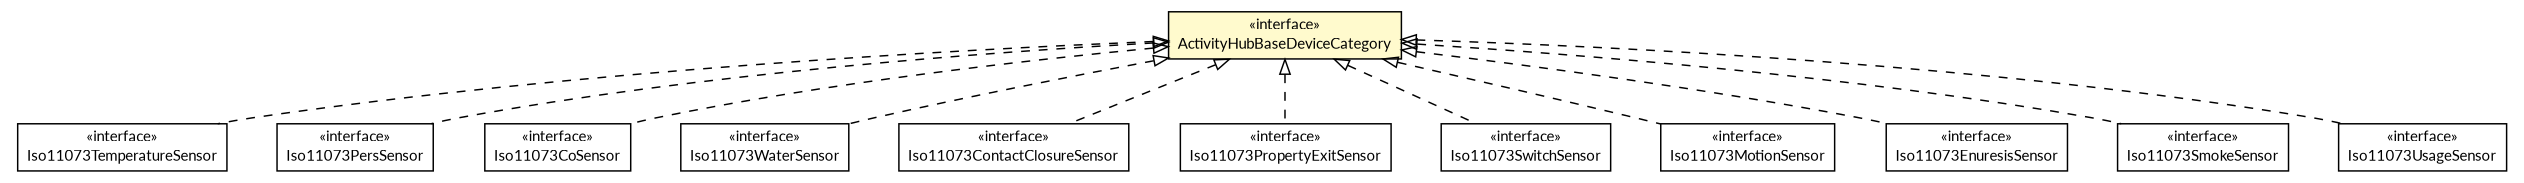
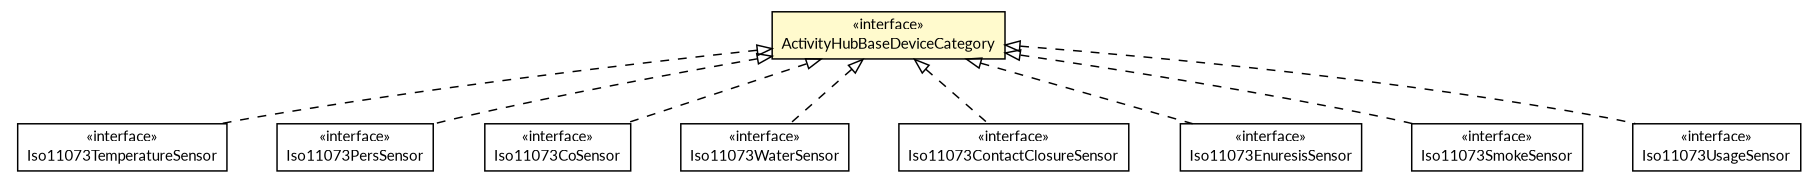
(1285, 147) -> none
(1525, 147) -> none
(1748, 147) -> none
